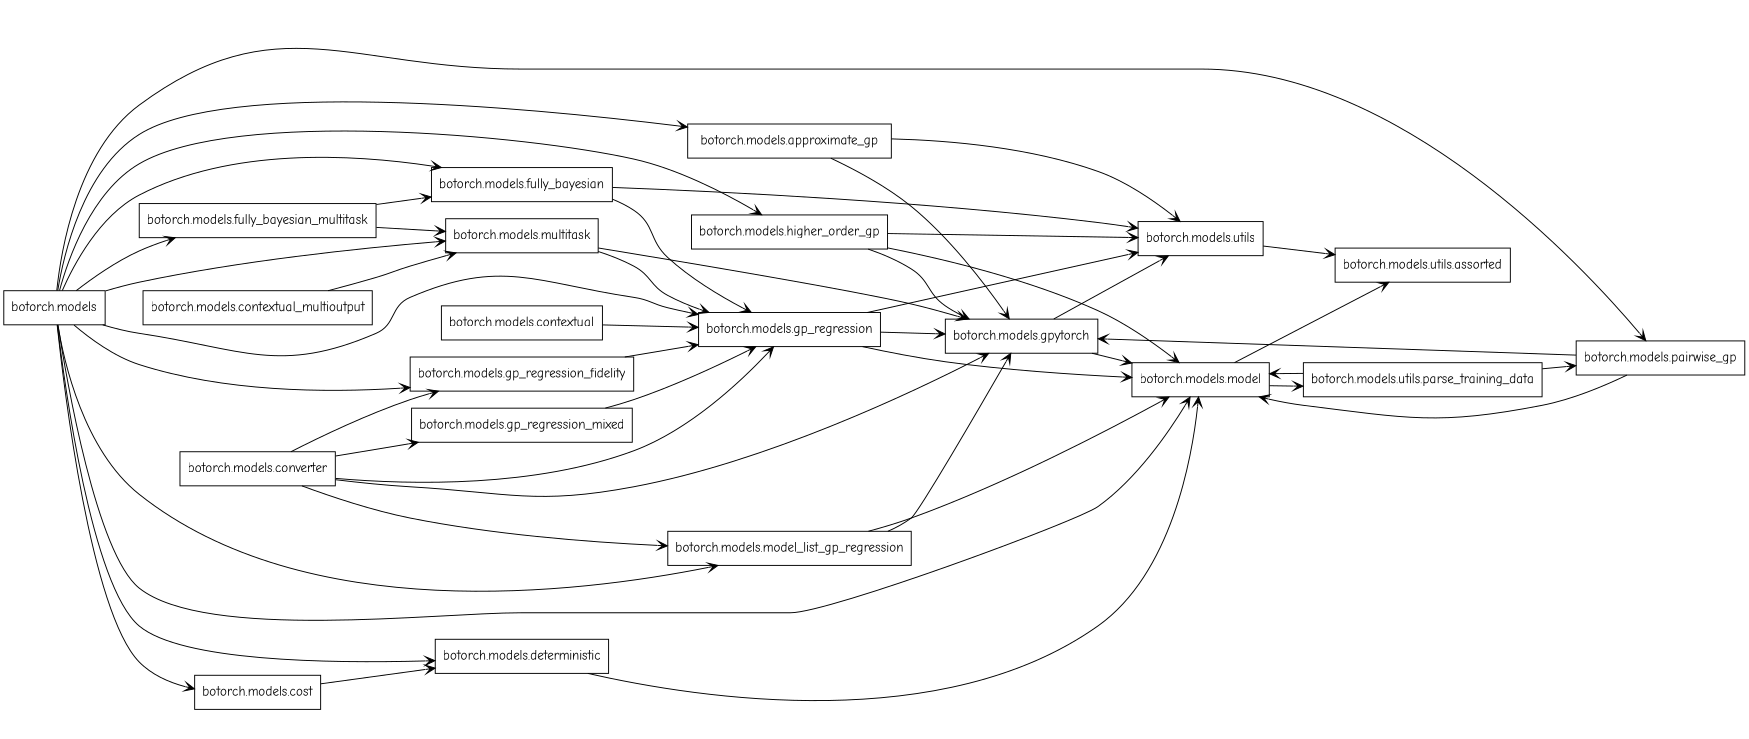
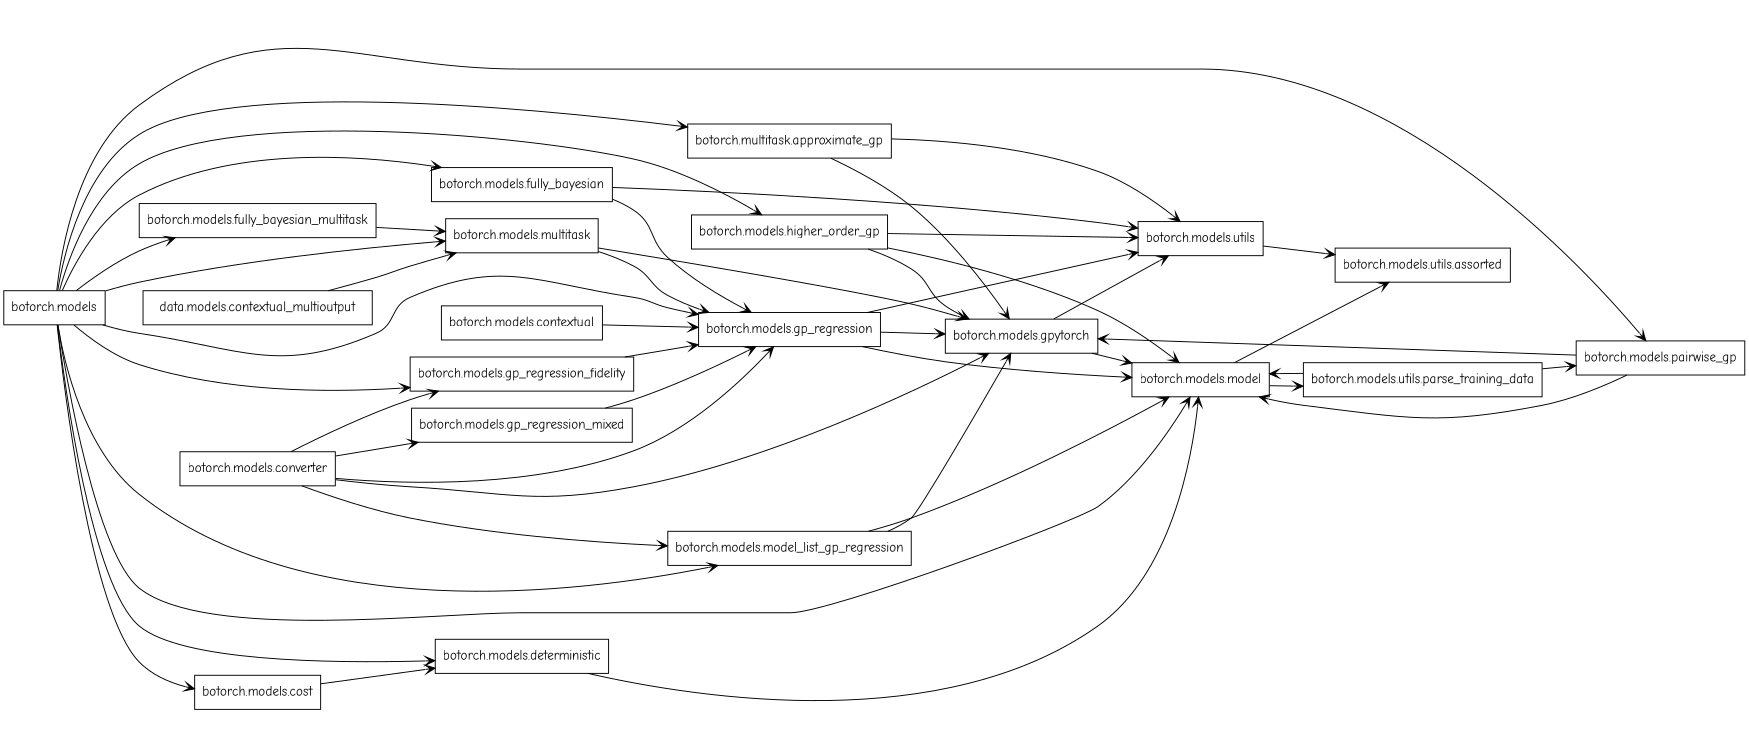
(790, 141) -> (790, 141)
(399, 201) -> none
(258, 308) -> (258, 308)
